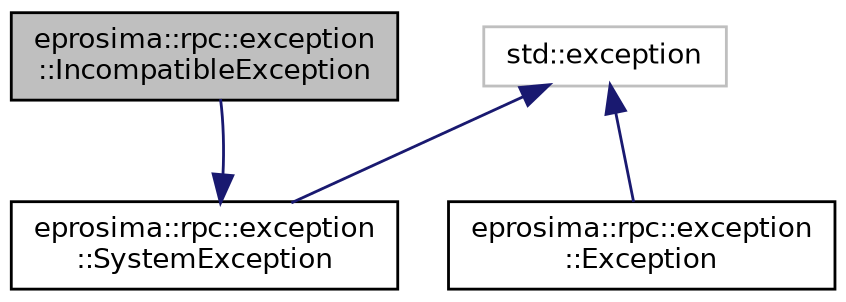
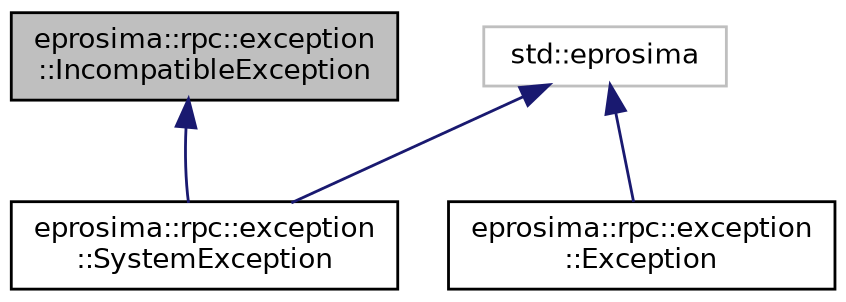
(605, 56) -> (605, 56)
(223, 137) -> (186, 165)
